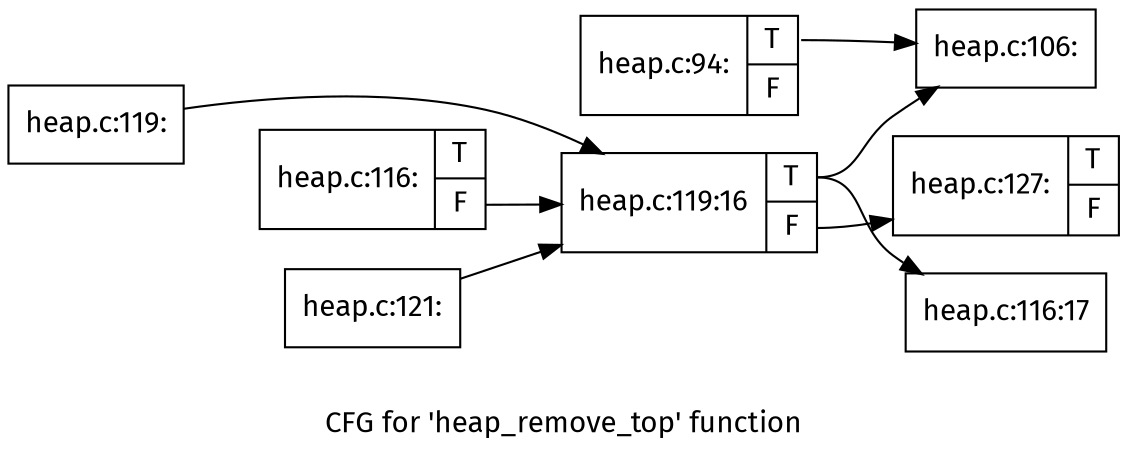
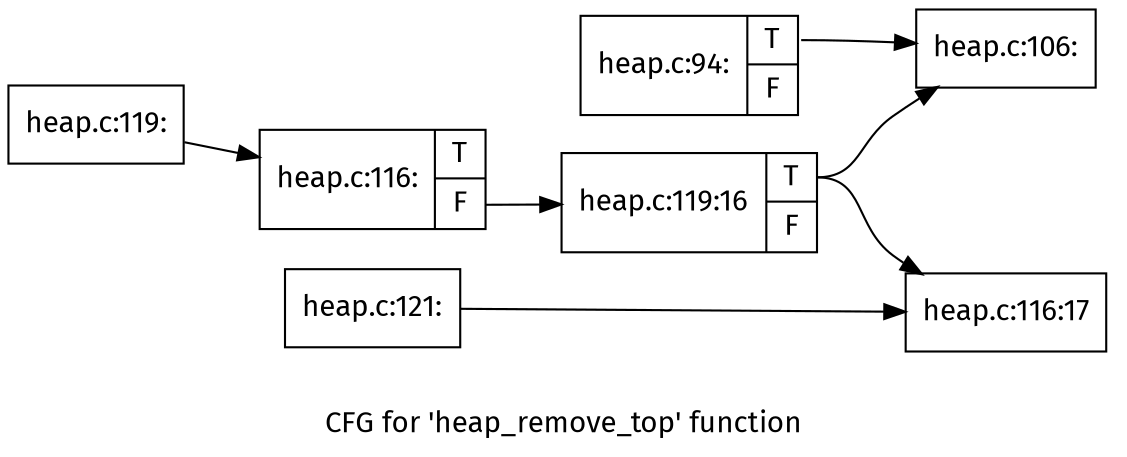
(387, 98) -> (211, 148)
(1006, 186) -> none
(501, 265) -> (672, 310)
